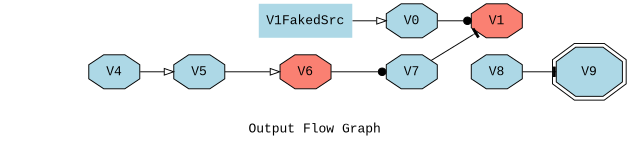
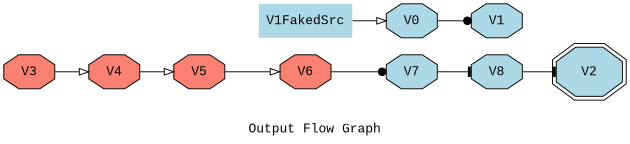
(497, 21) -> (497, 21)
(452, 48) -> (452, 72)
none -> (29, 72)
(114, 72) -> (114, 72)
(199, 72) -> (199, 72)
(589, 72) -> (589, 72)
